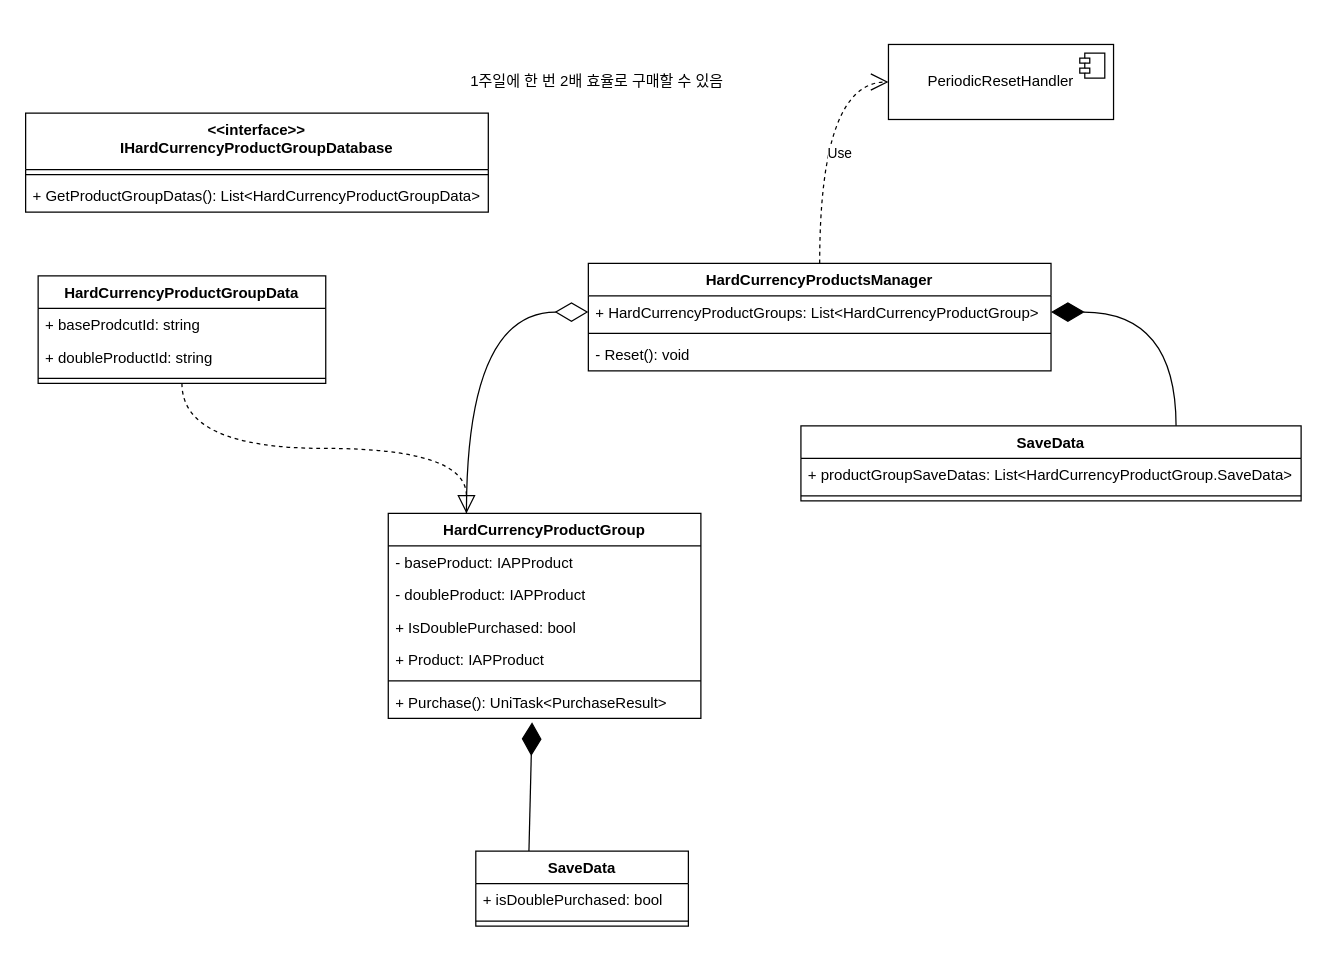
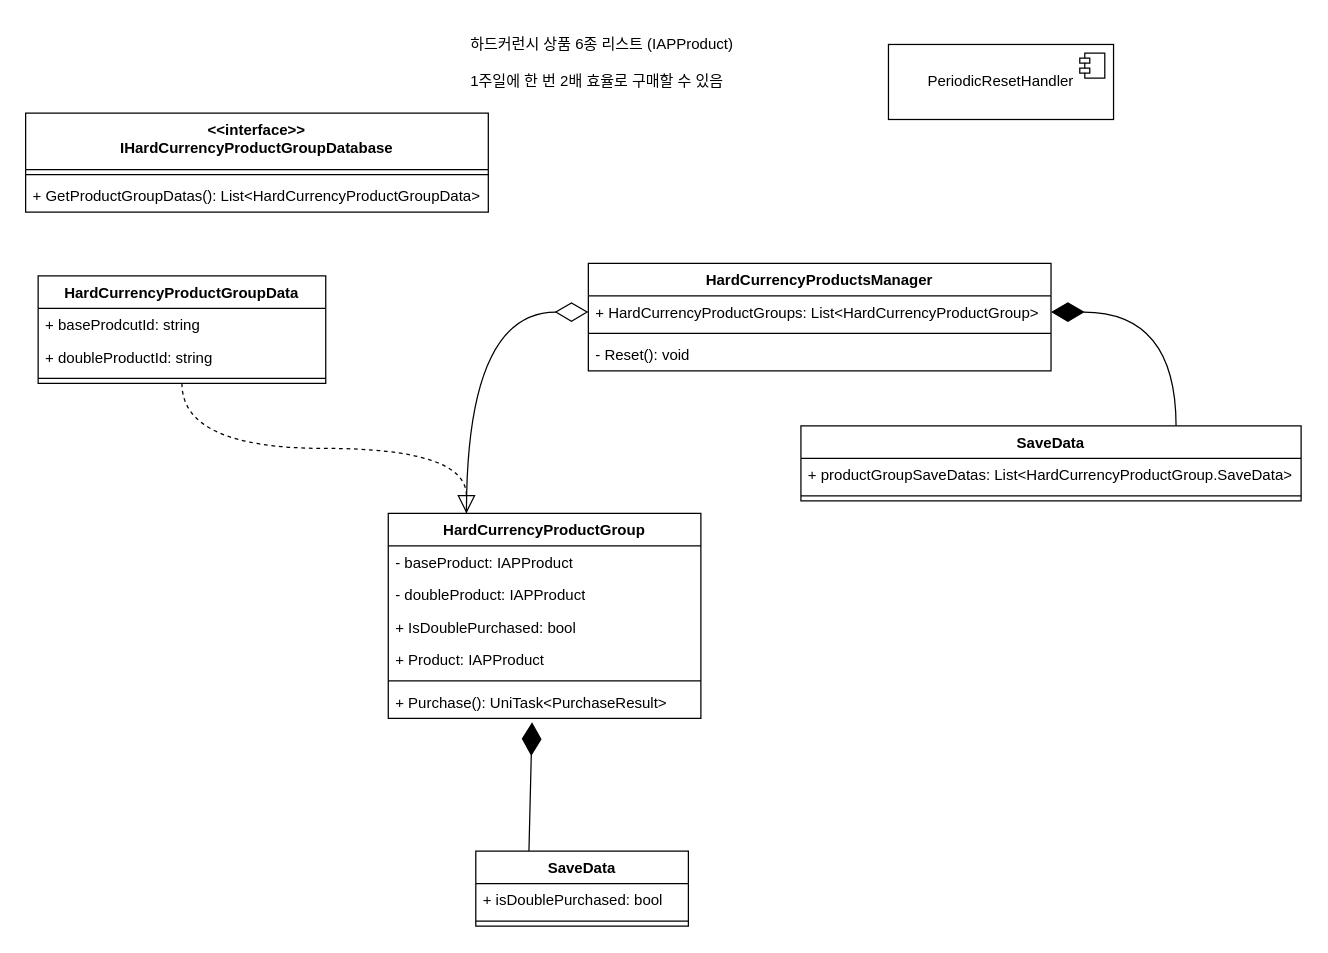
none -> (644, 44)
(827, 161) -> none
